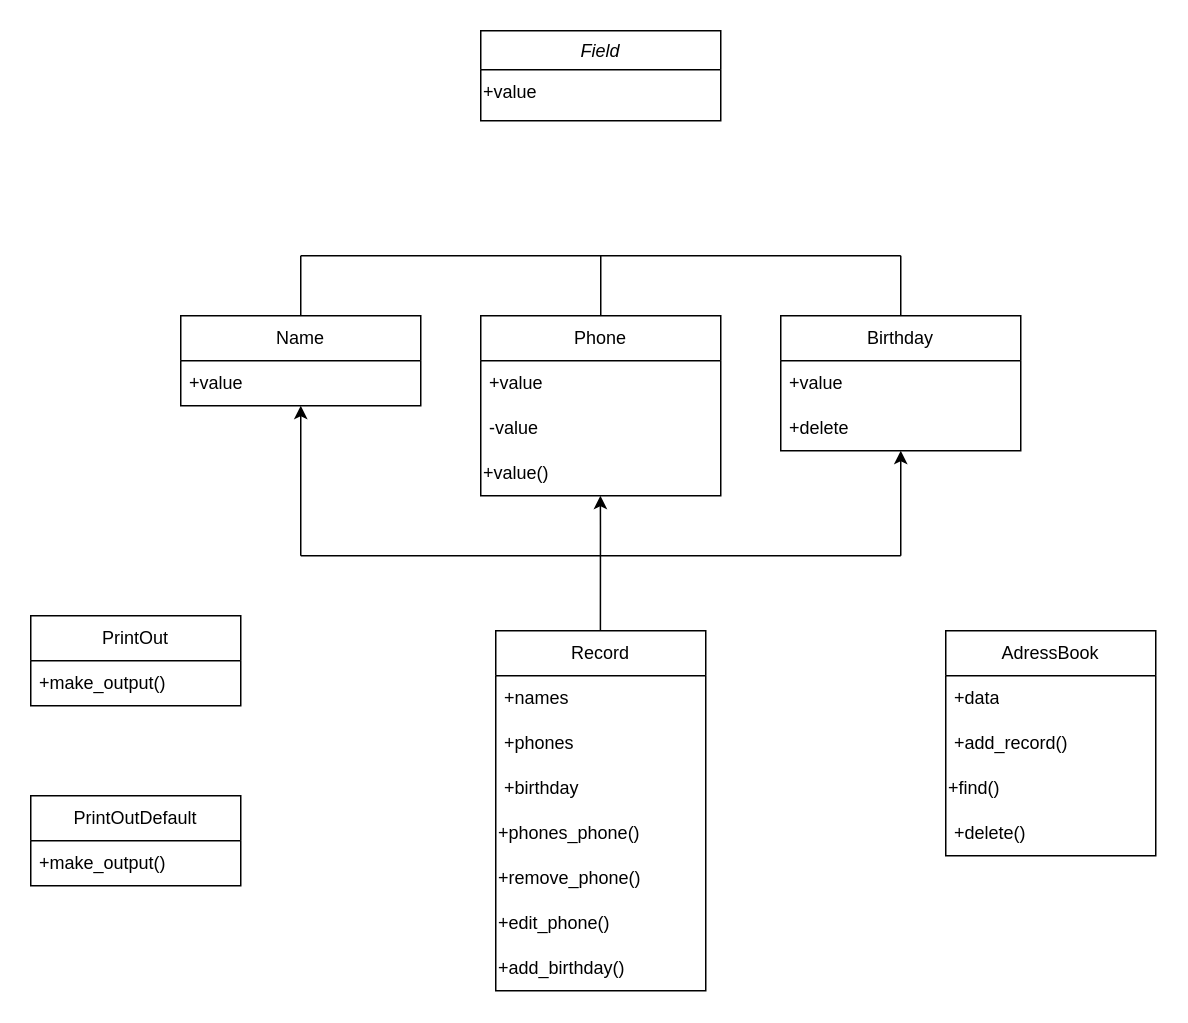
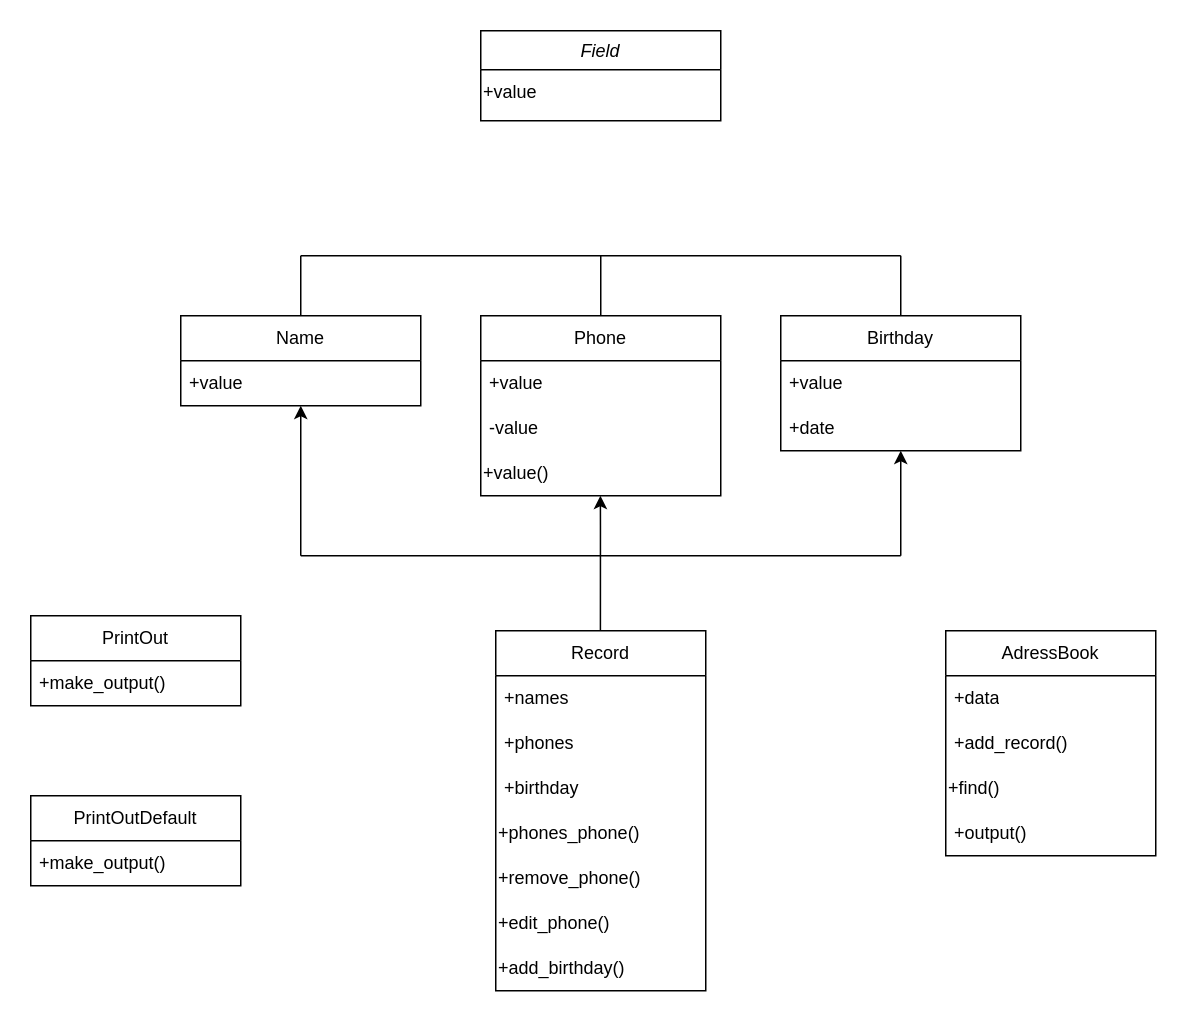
(823, 428) -> (815, 428)
(998, 833) -> (1000, 833)
